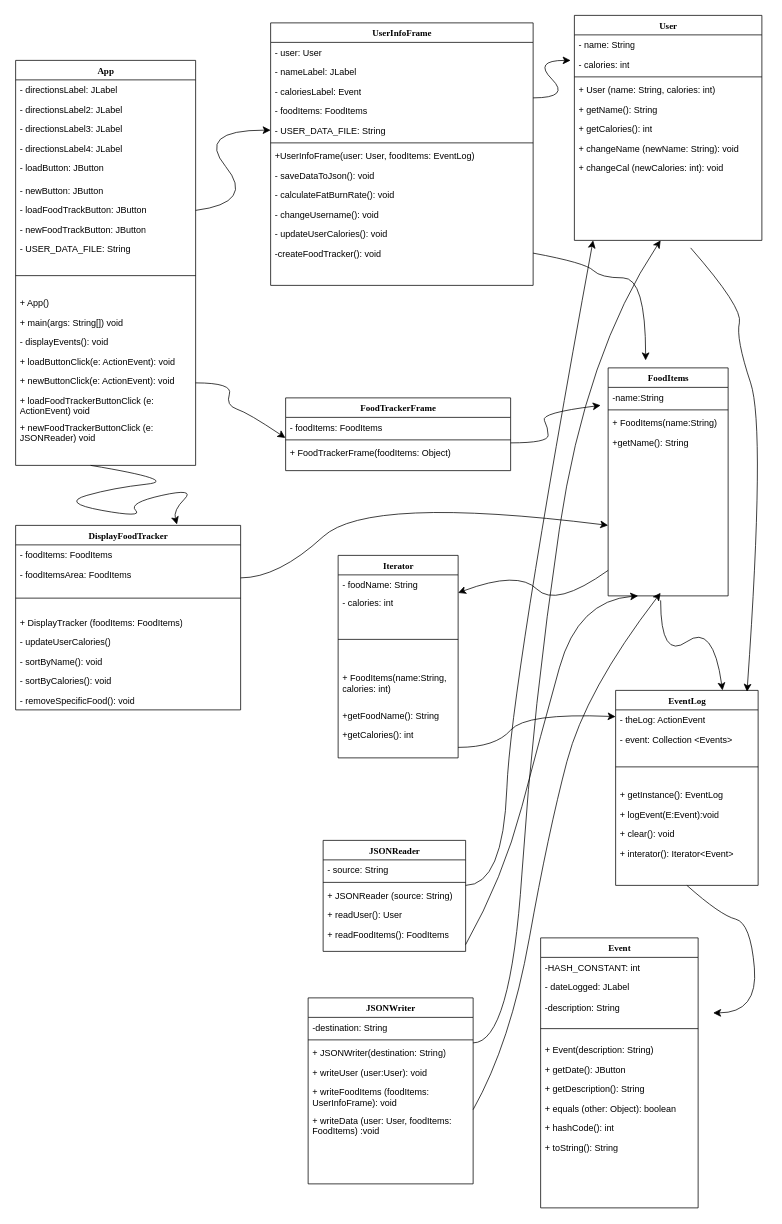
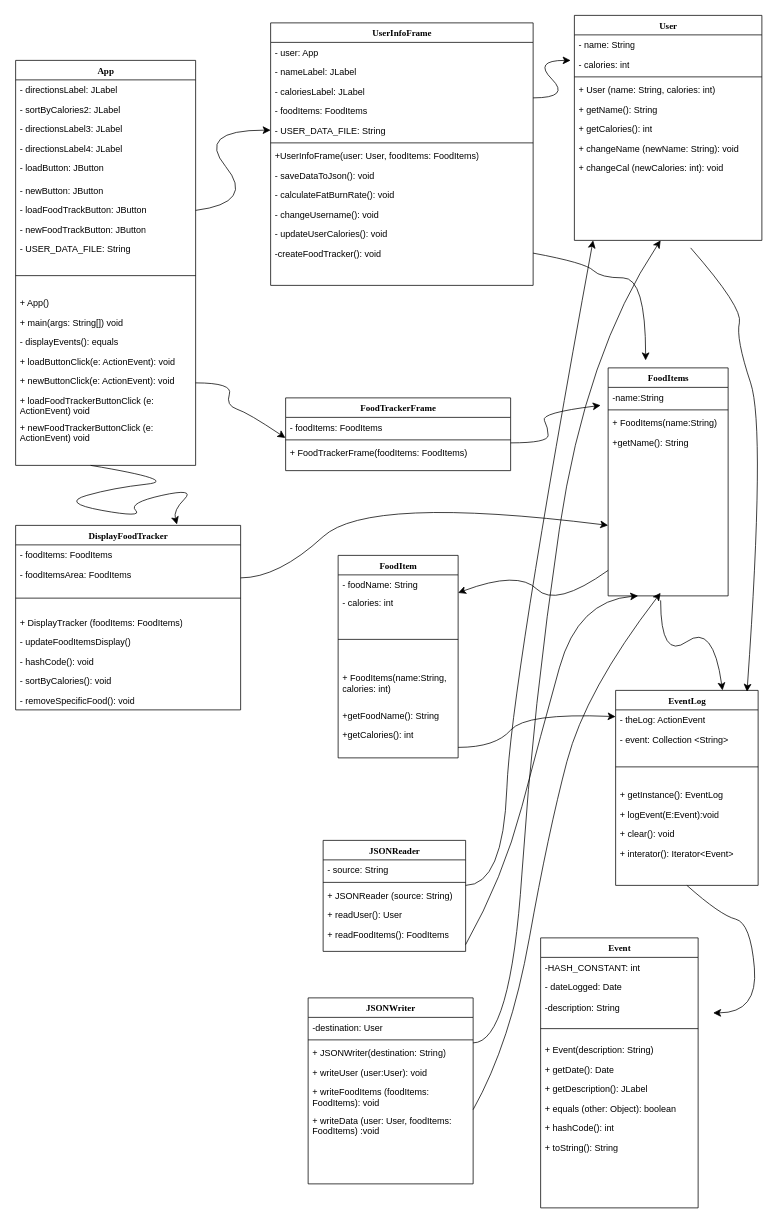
(302, 53) -> (299, 53)
(323, 92) -> (325, 92)
(77, 110) -> (76, 110)
(386, 157) -> (389, 157)
(71, 343) -> (76, 343)
(106, 433) -> (106, 433)
(380, 454) -> (387, 454)
(398, 566) -> (398, 566)
(72, 643) -> (82, 643)
(66, 662) -> (61, 662)
(682, 740) -> (681, 740)
(591, 988) -> (587, 988)
(357, 1028) -> (353, 1028)
(592, 1070) -> (584, 1070)
(603, 1090) -> (603, 1090)
(391, 1098) -> (391, 1098)
